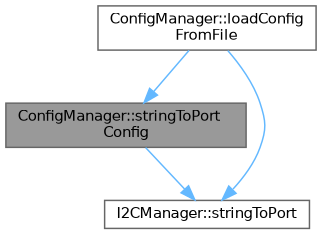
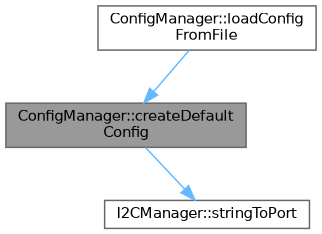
(264, 119) -> none
(126, 125) -> (126, 125)
